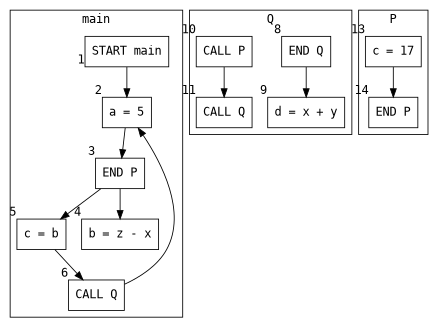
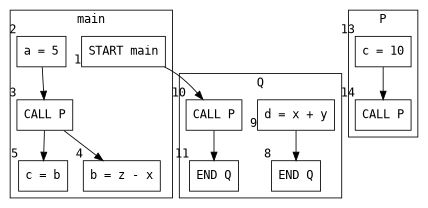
(393, 52) -> (383, 52)
(127, 78) -> (185, 80)
(306, 78) -> (296, 141)
(224, 112) -> (214, 176)
(393, 112) -> (383, 115)
(120, 173) -> (45, 115)
(96, 295) -> none
